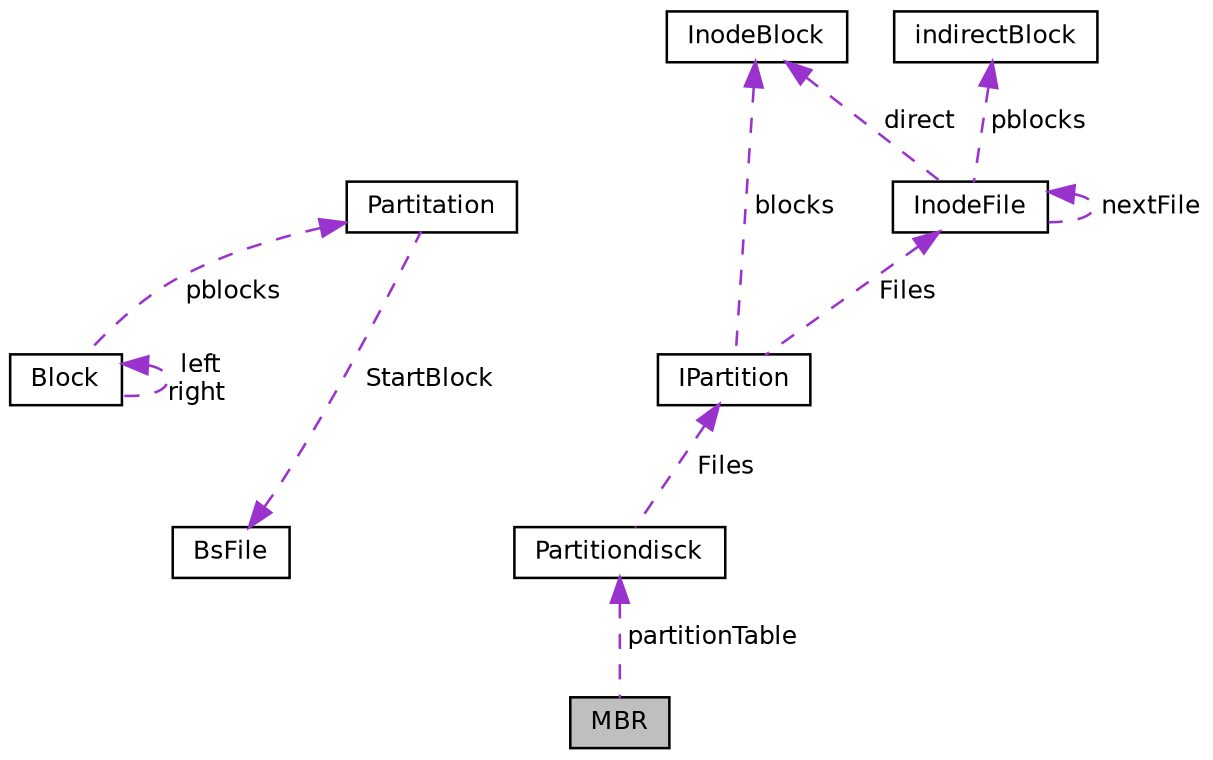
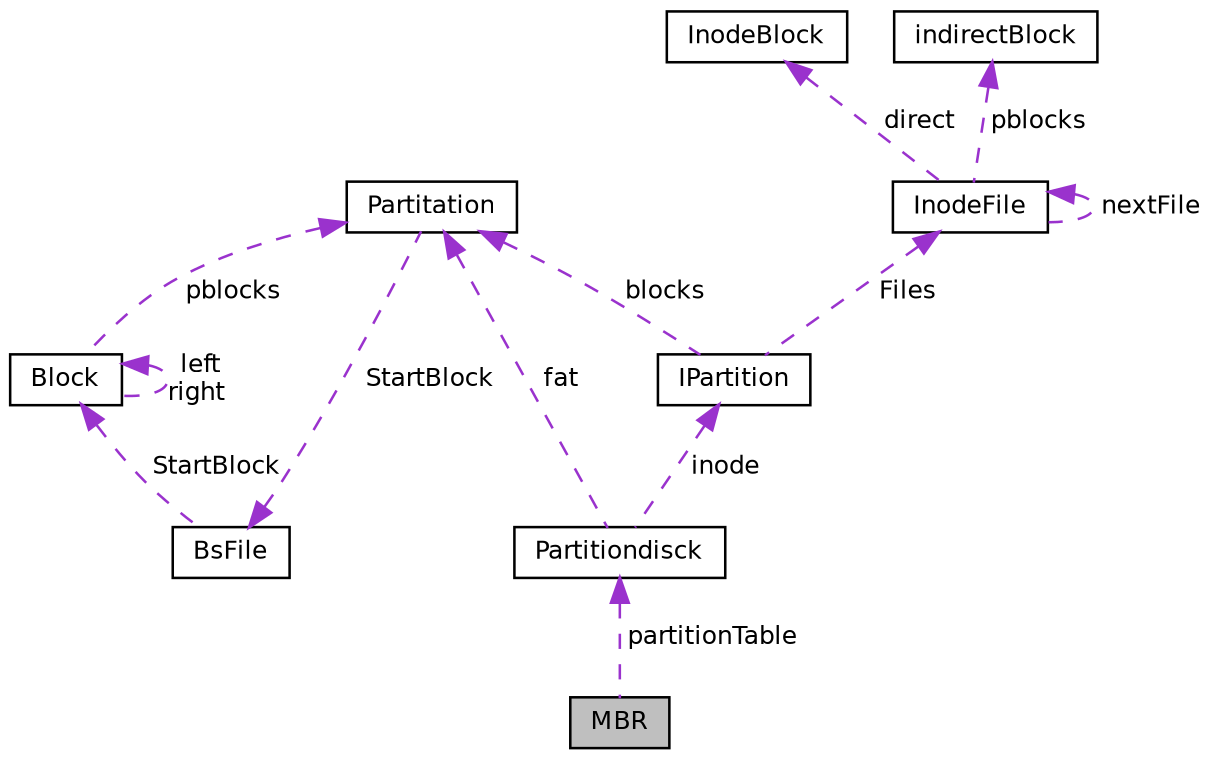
(745, 221) -> (604, 295)
none -> (532, 391)
(723, 467) -> (723, 467)
none -> (144, 481)
